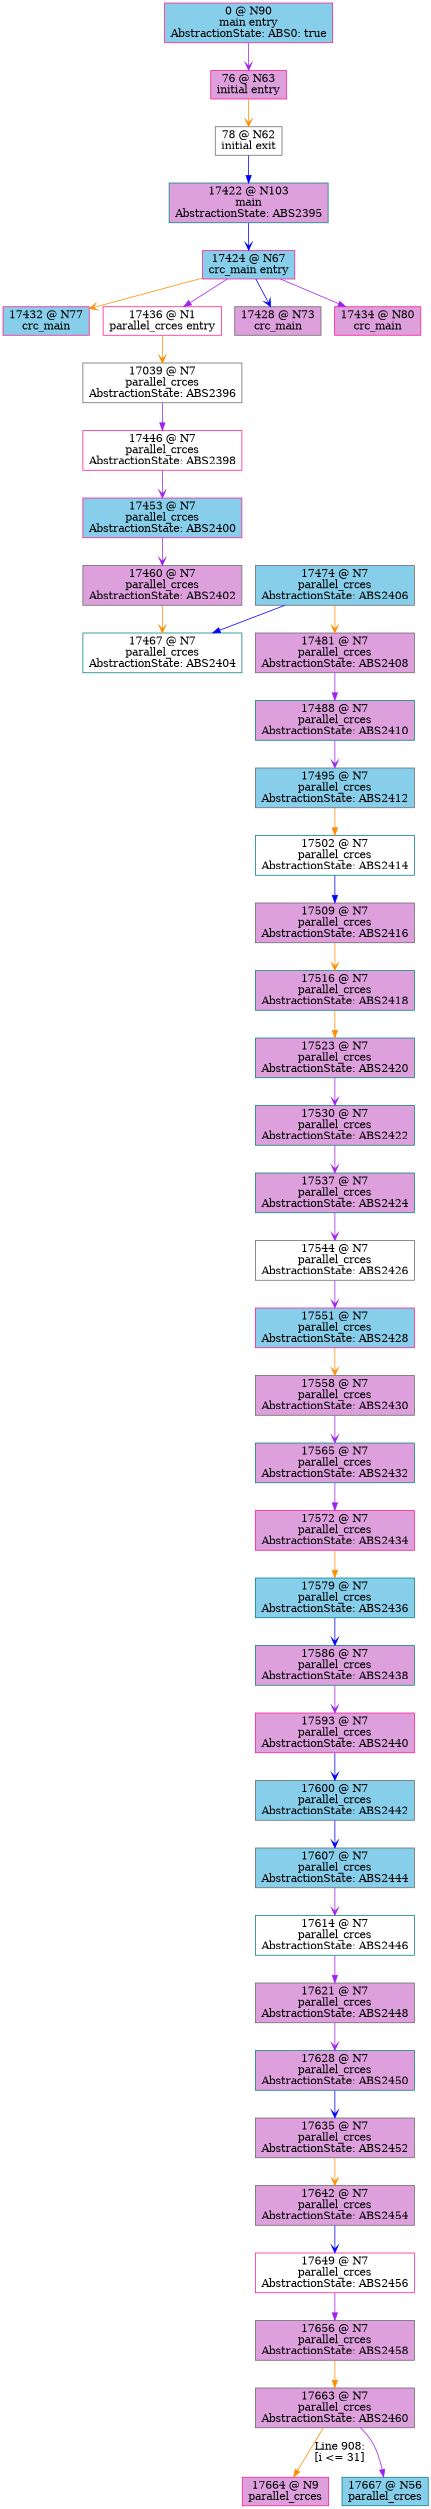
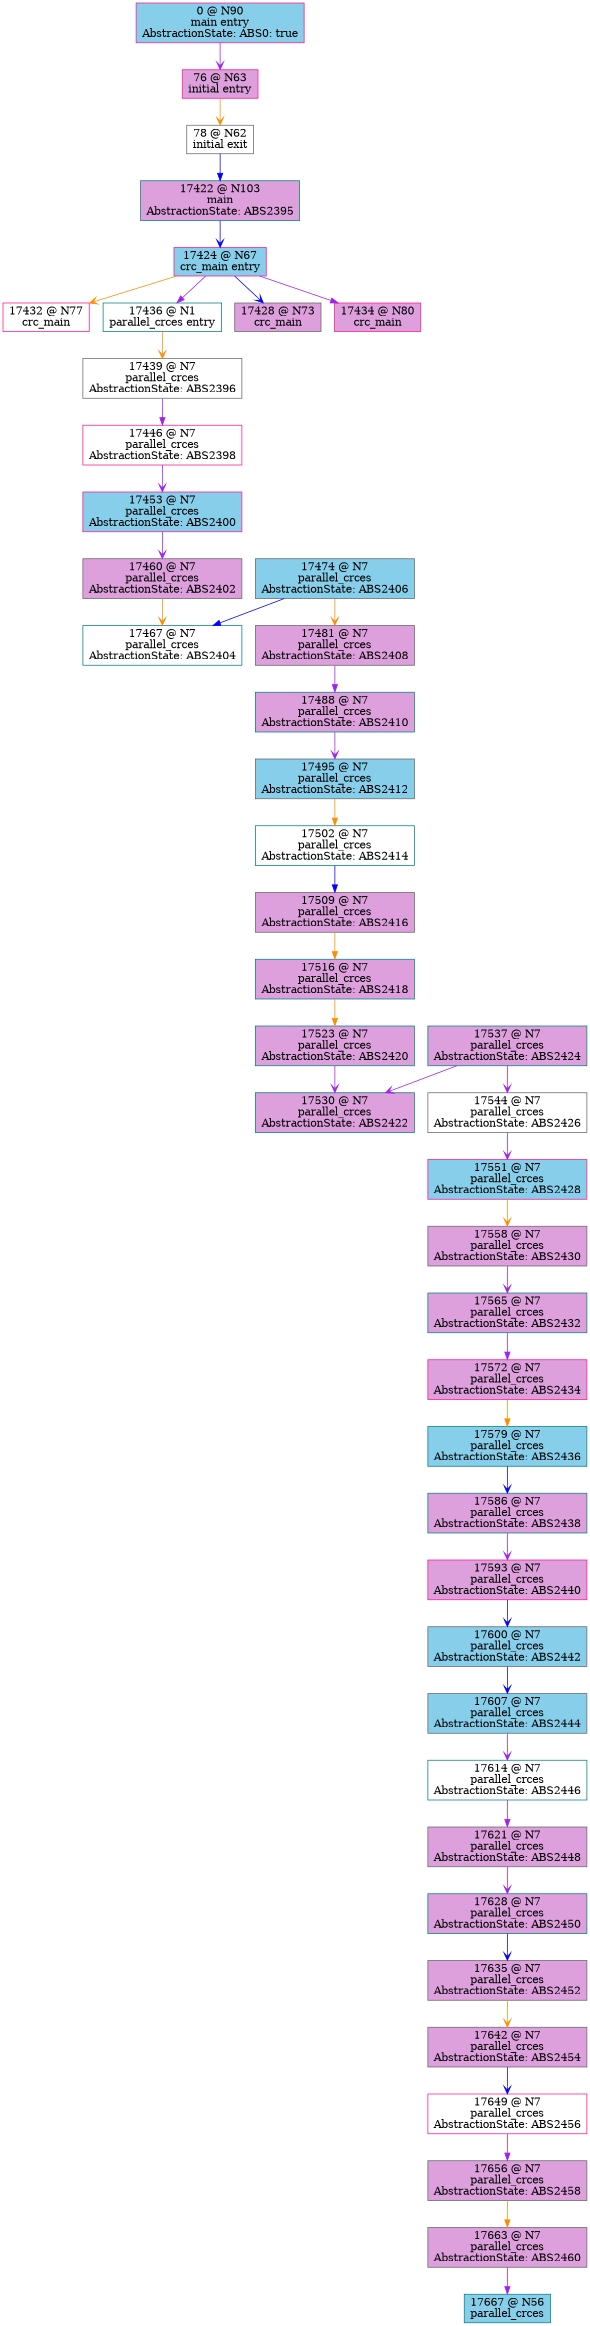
(46, 321) -> (46, 317)
(162, 321) -> (162, 317)
(162, 383) -> (162, 378)
(335, 953) -> (335, 942)
(335, 1155) -> (425, 1078)
(285, 2492) -> none
